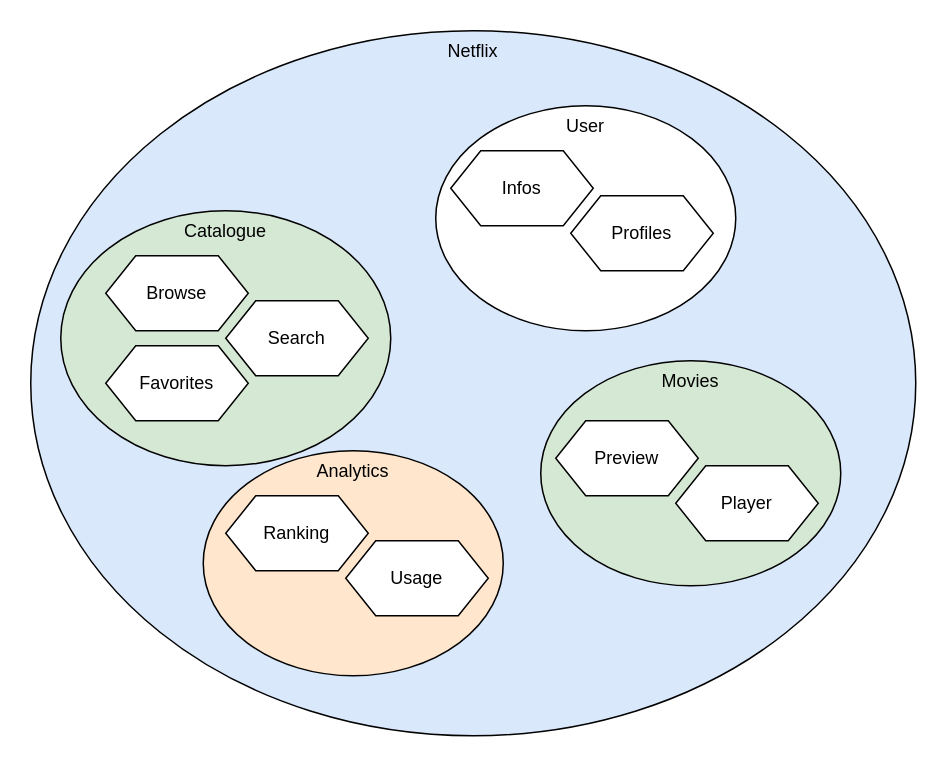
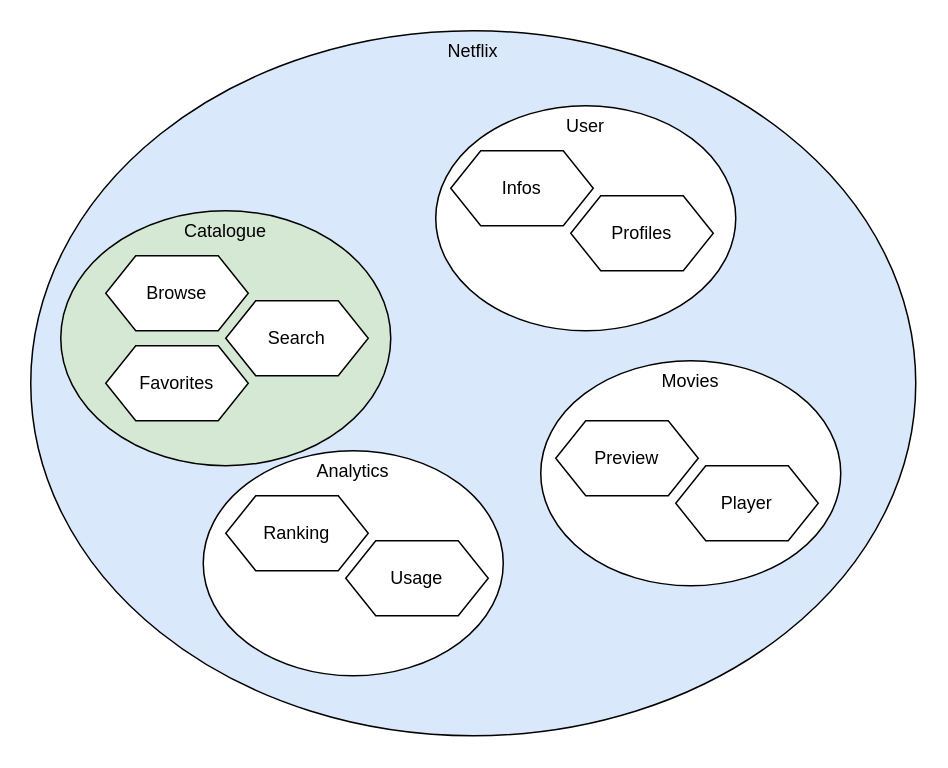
(691, 382) -> (691, 382)
(353, 472) -> (353, 472)
